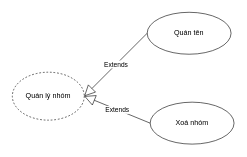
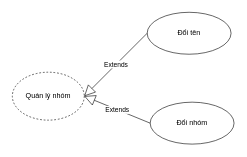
(189, 33) -> (189, 33)
(192, 123) -> (192, 123)
